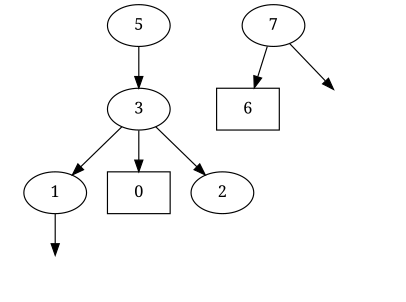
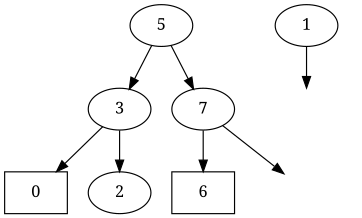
none -> (180, 62)
(101, 147) -> none
